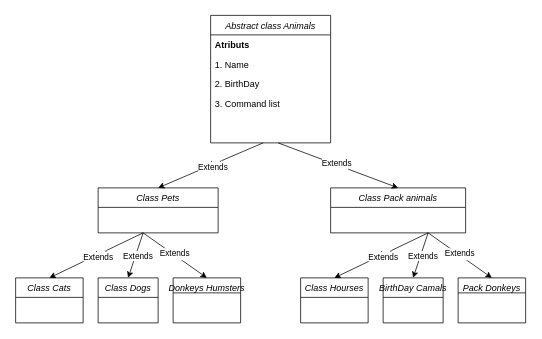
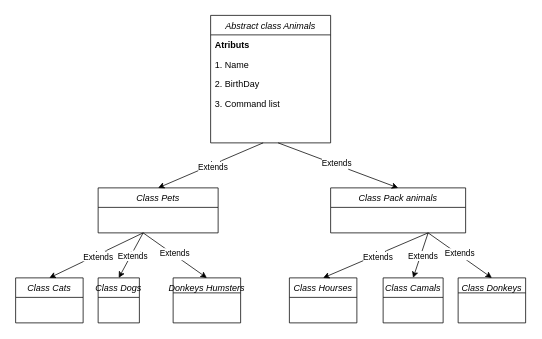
(413, 288) -> (413, 288)
(491, 288) -> (491, 288)
(128, 300) -> (119, 300)
(334, 300) -> (323, 300)
